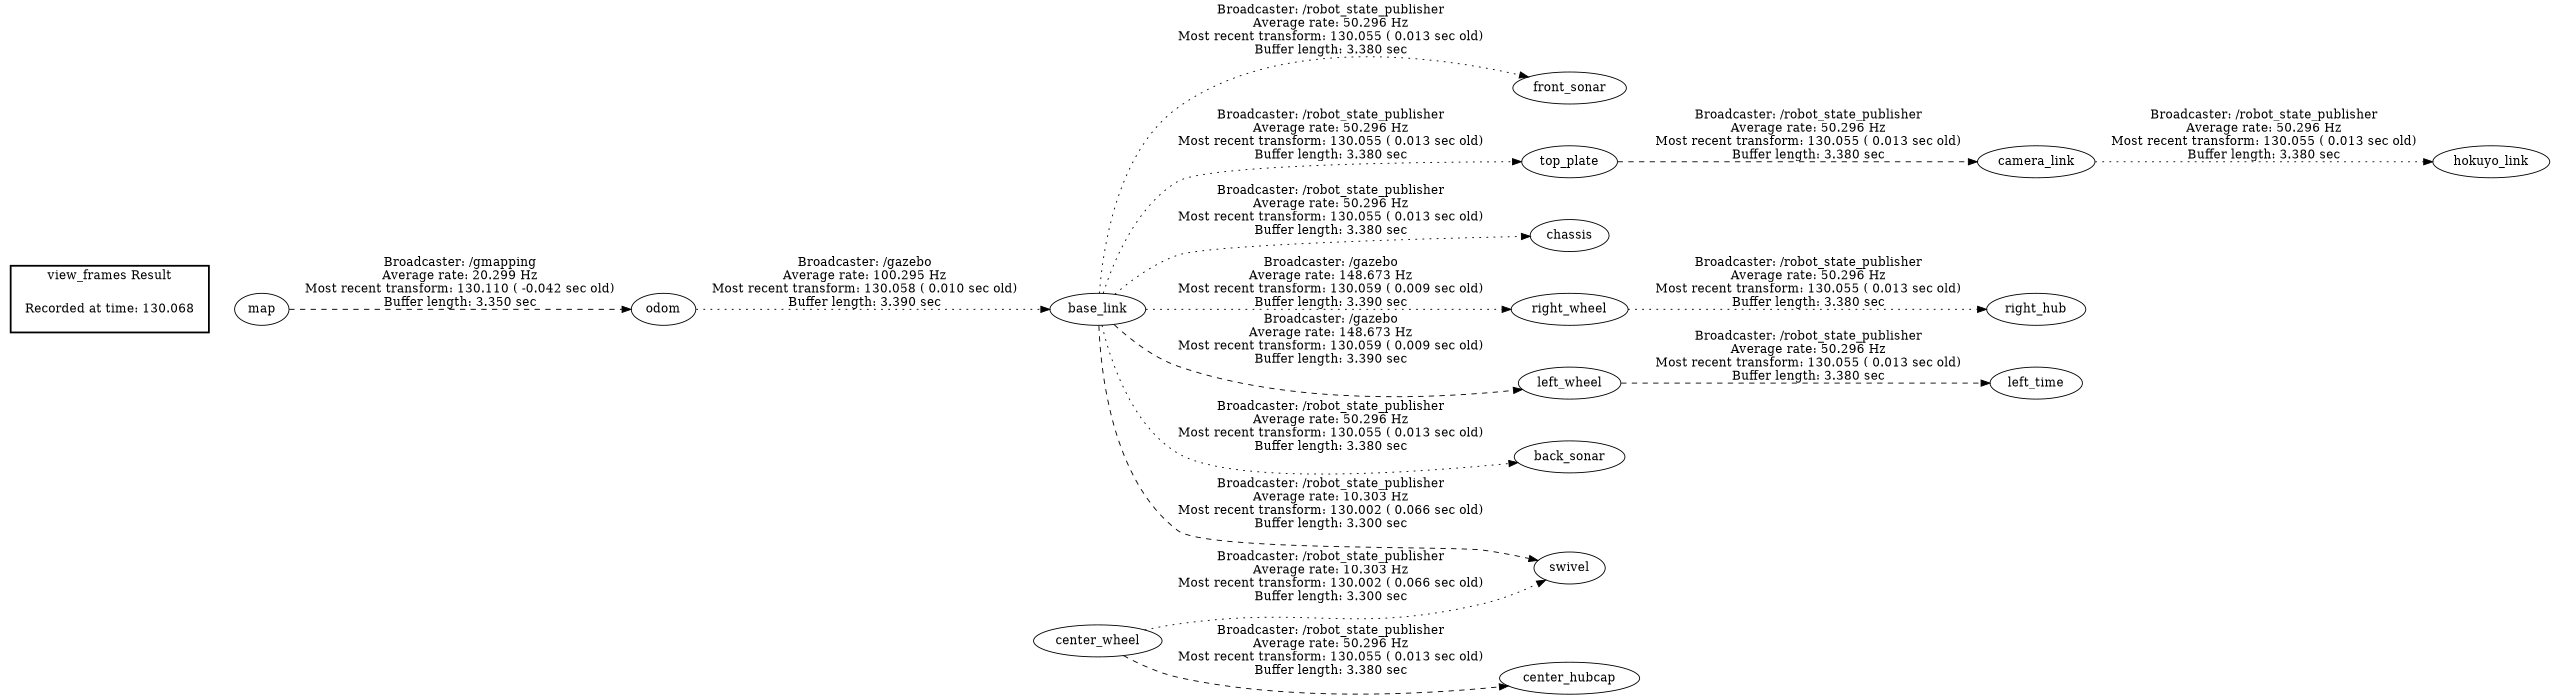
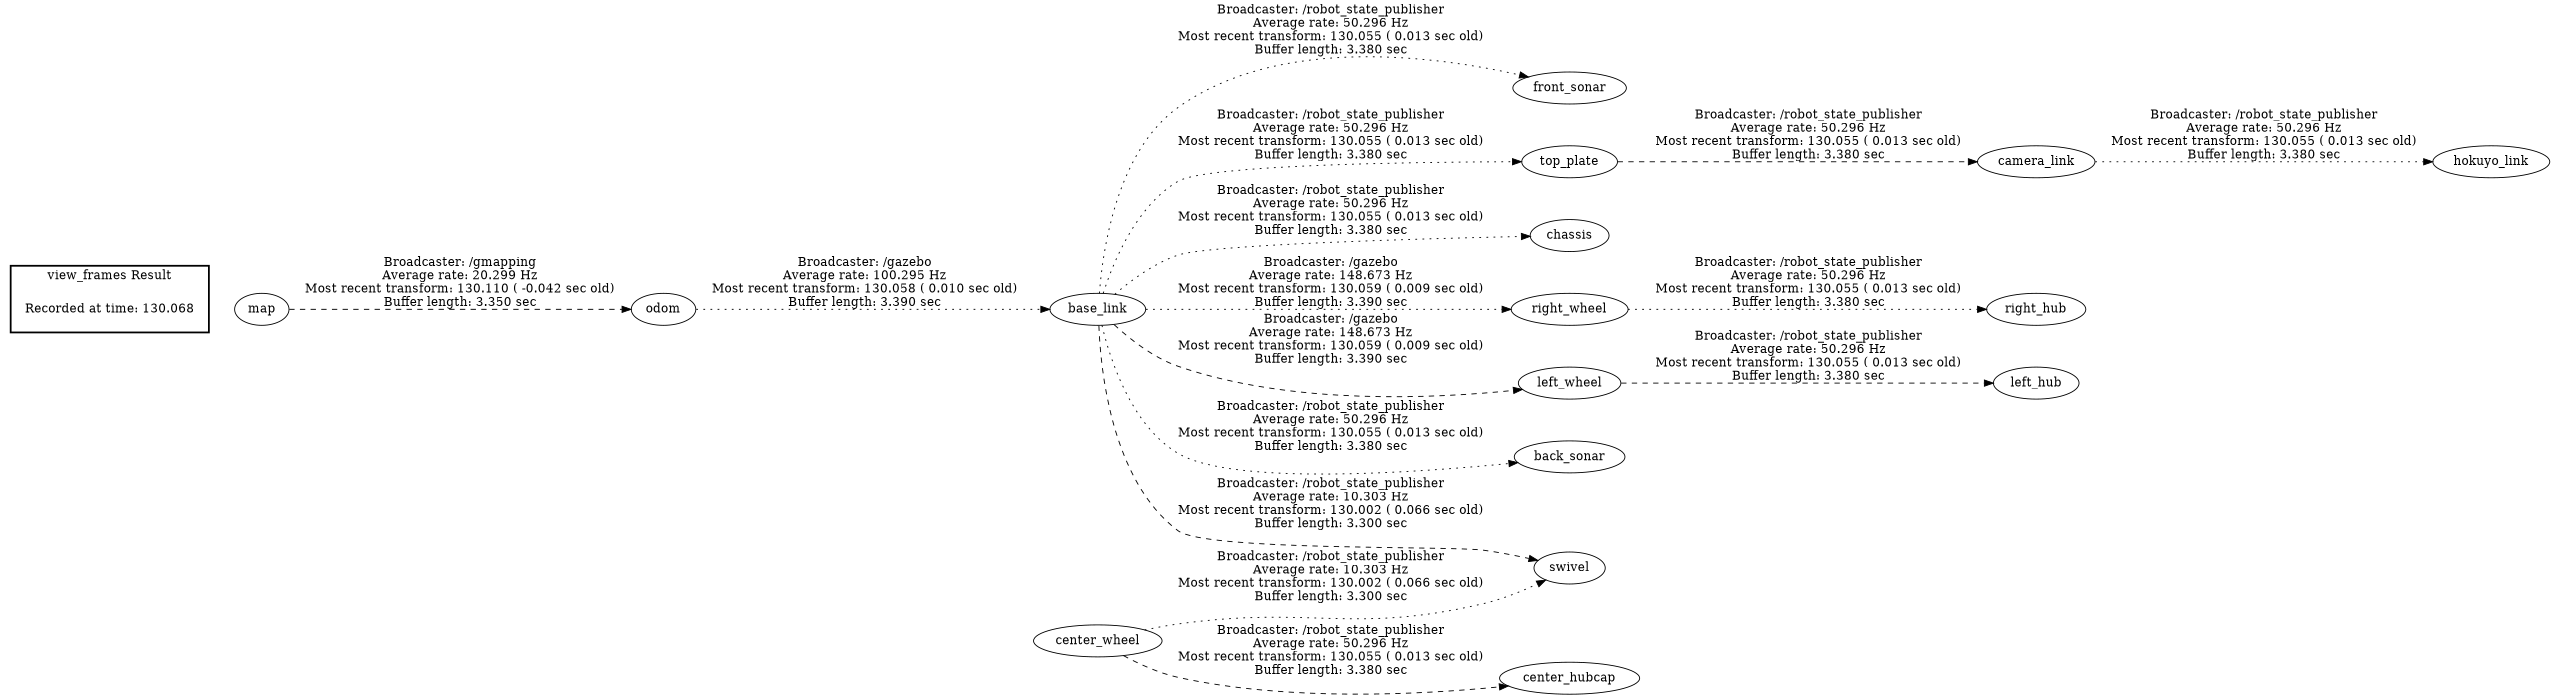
(2036, 383) -> (2036, 383)
